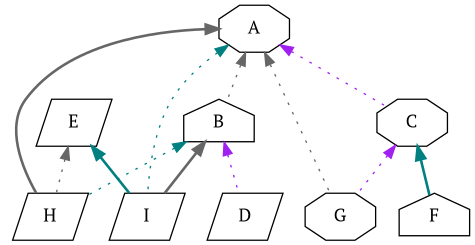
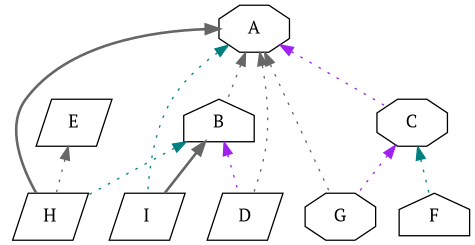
none -> (267, 130)
(113, 172) -> none
(425, 177) -> (425, 177)
